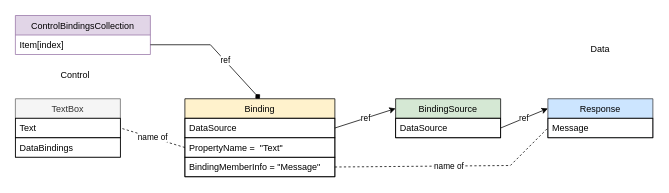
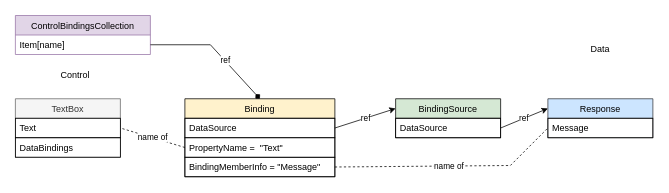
(46, 45) -> (45, 45)
